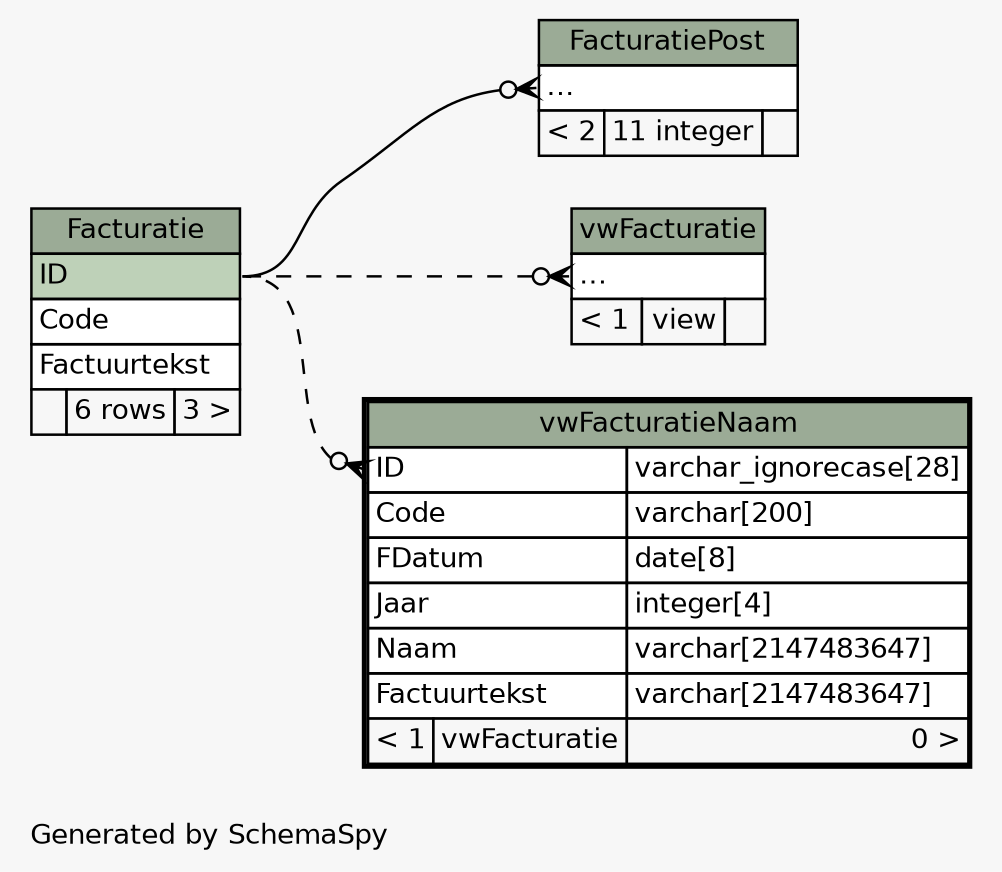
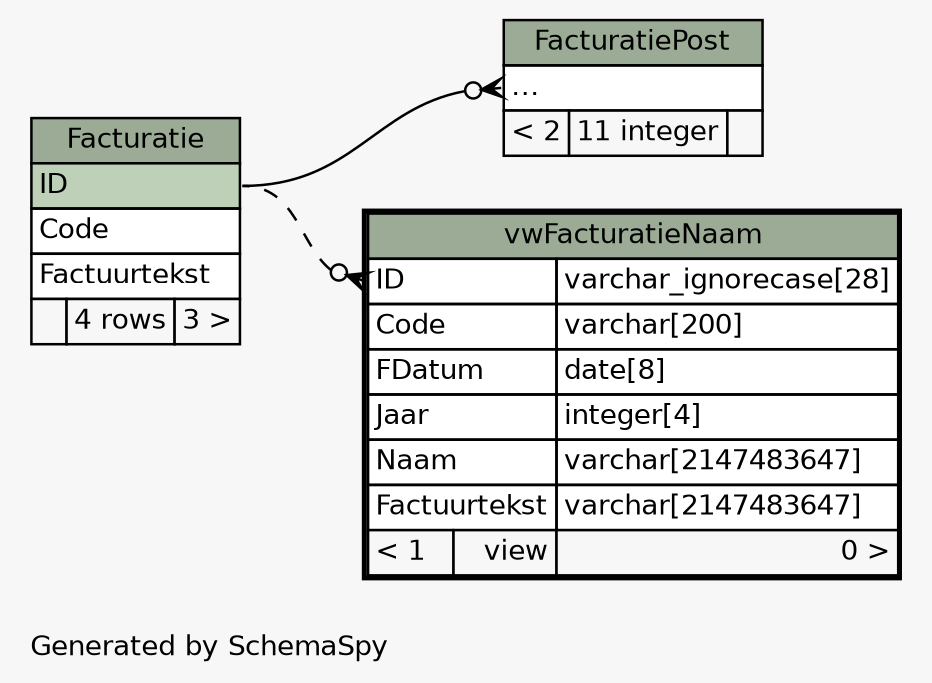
(667, 276) -> none
(121, 411) -> (121, 320)
(530, 740) -> (516, 551)
